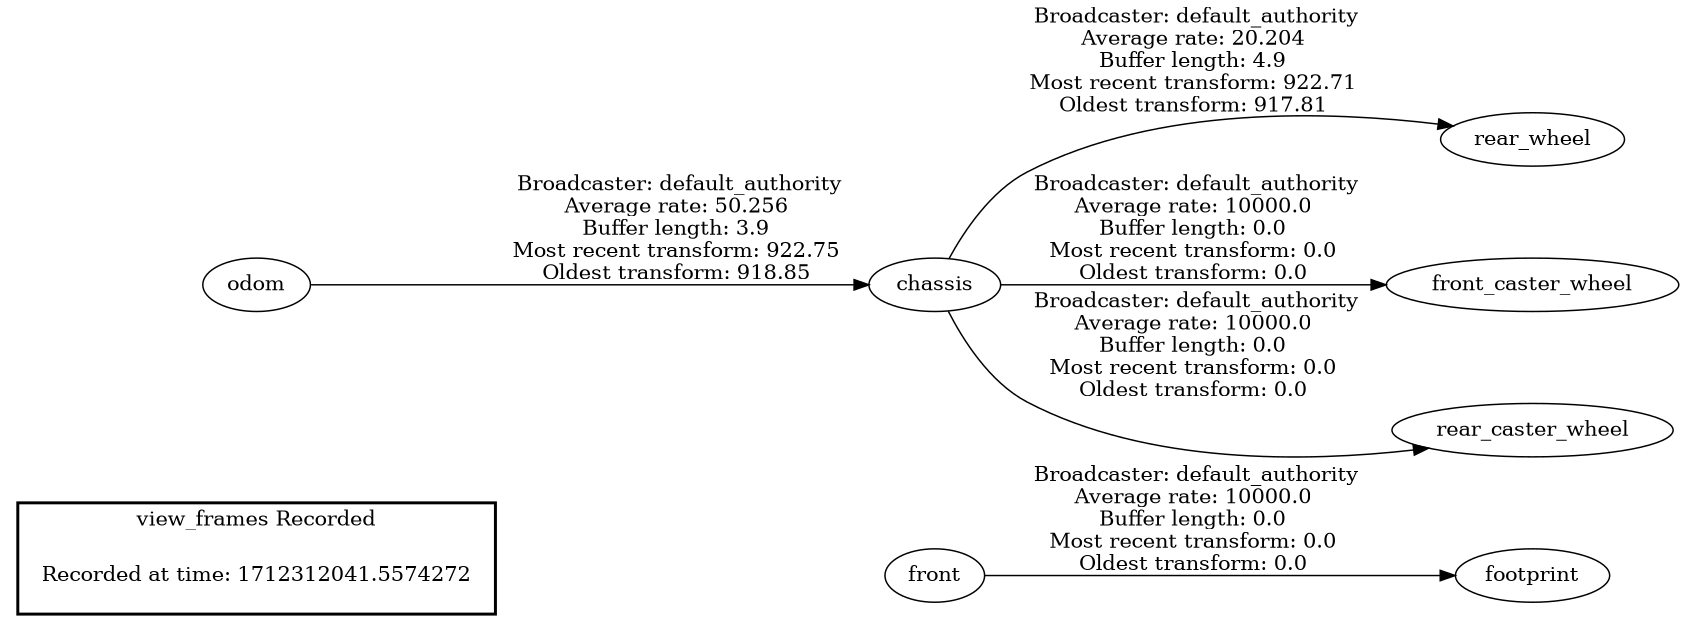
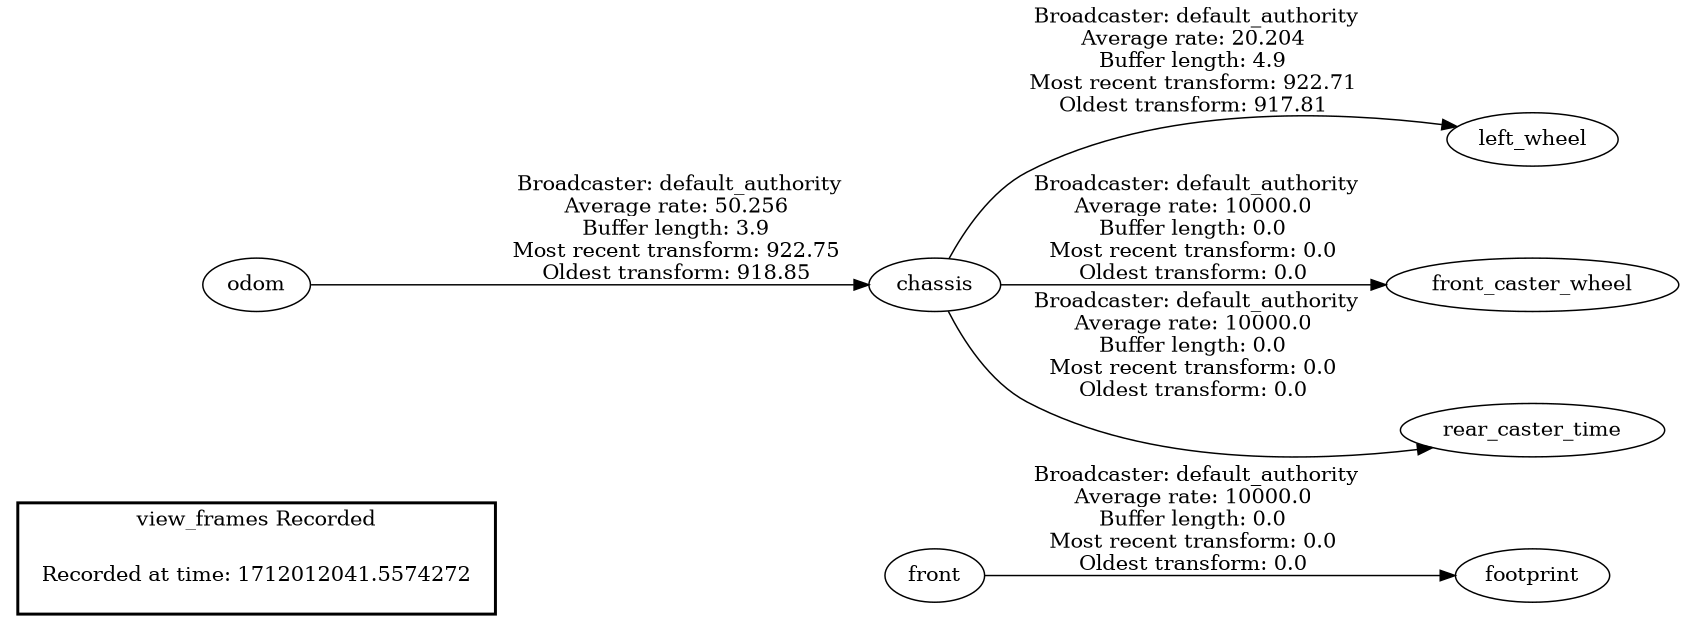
(1533, 139) -> (1533, 139)
(1533, 430) -> (1533, 430)
(257, 576) -> (257, 576)
